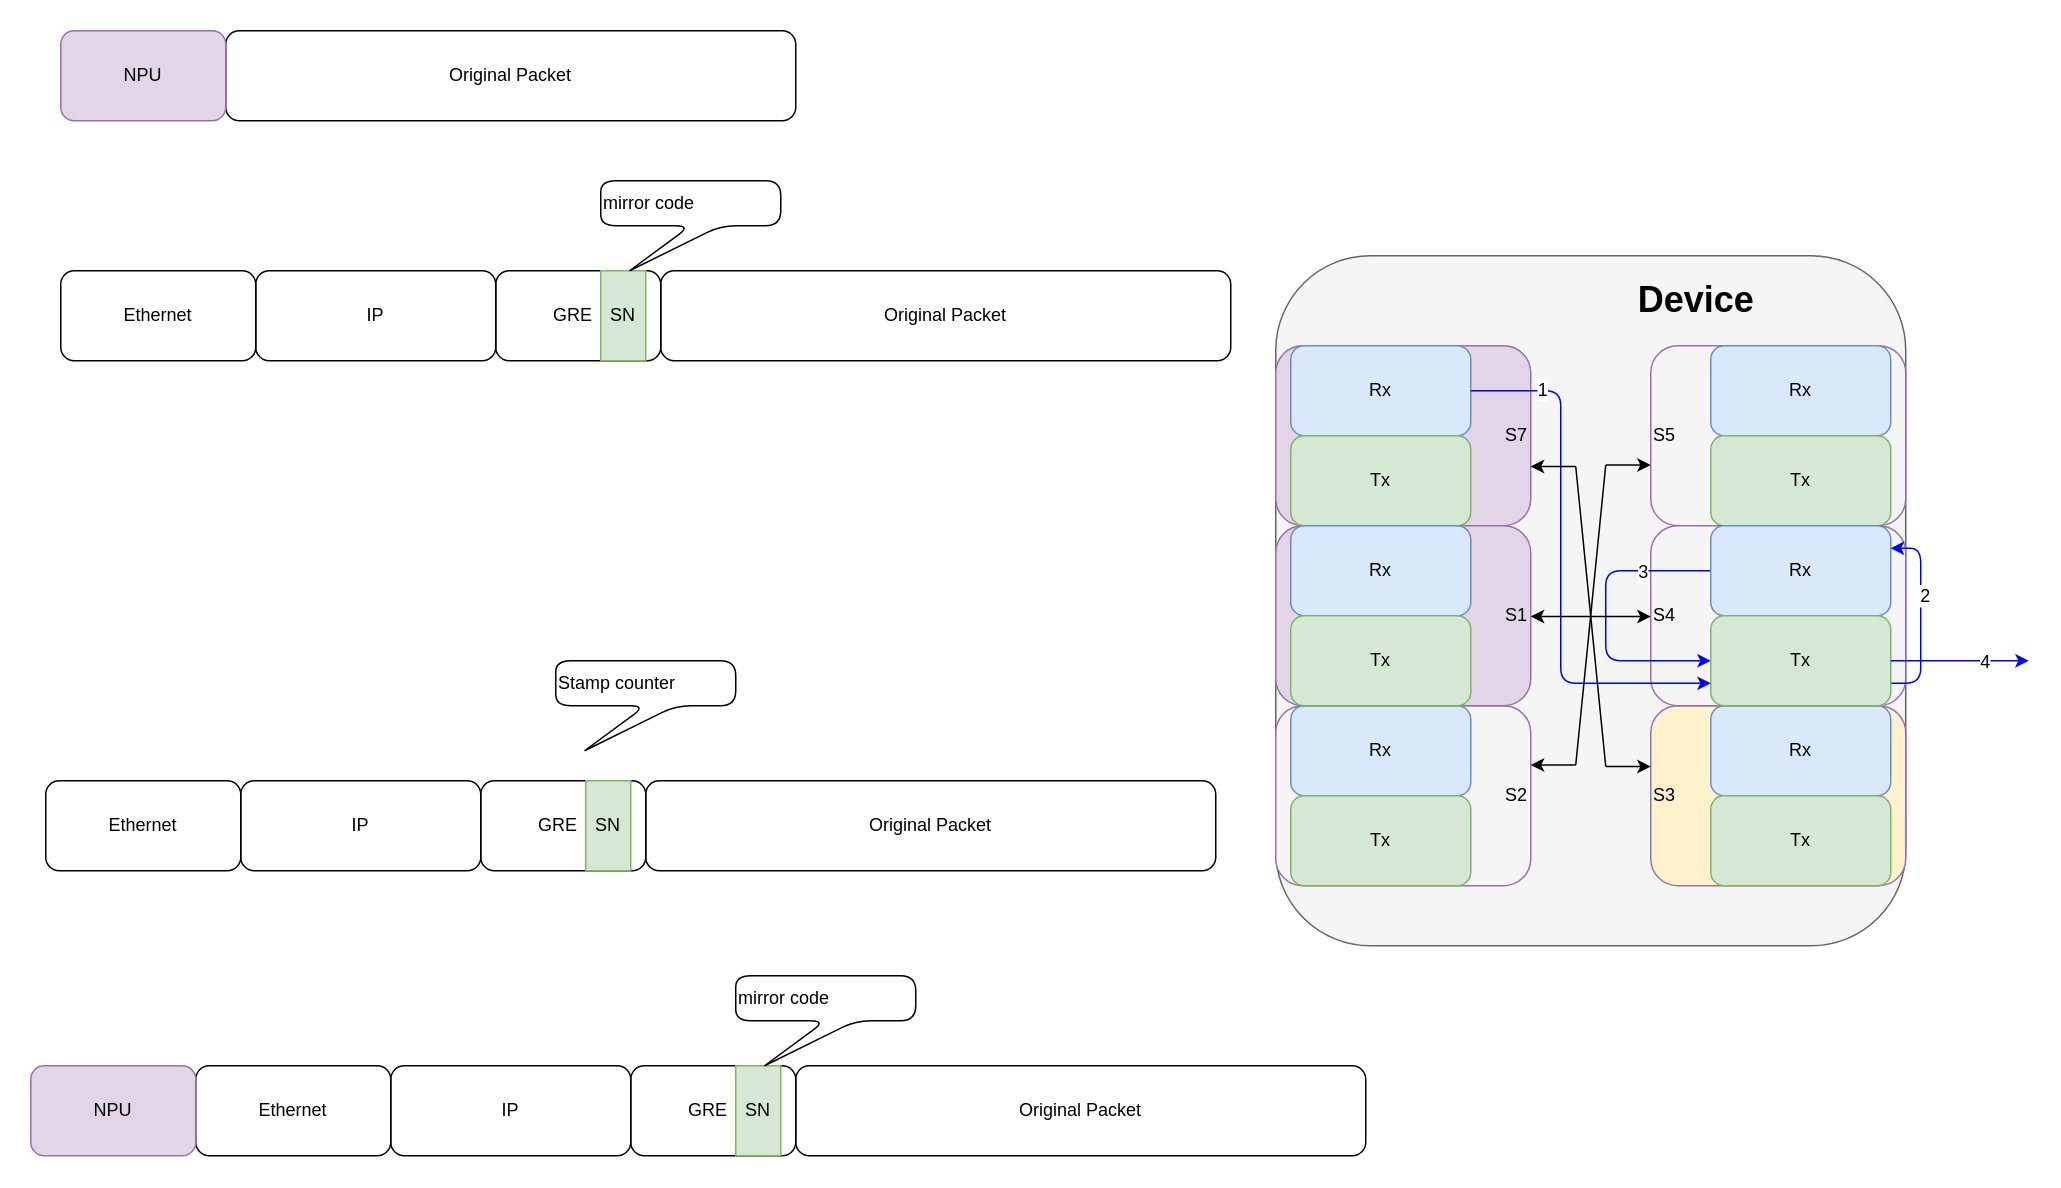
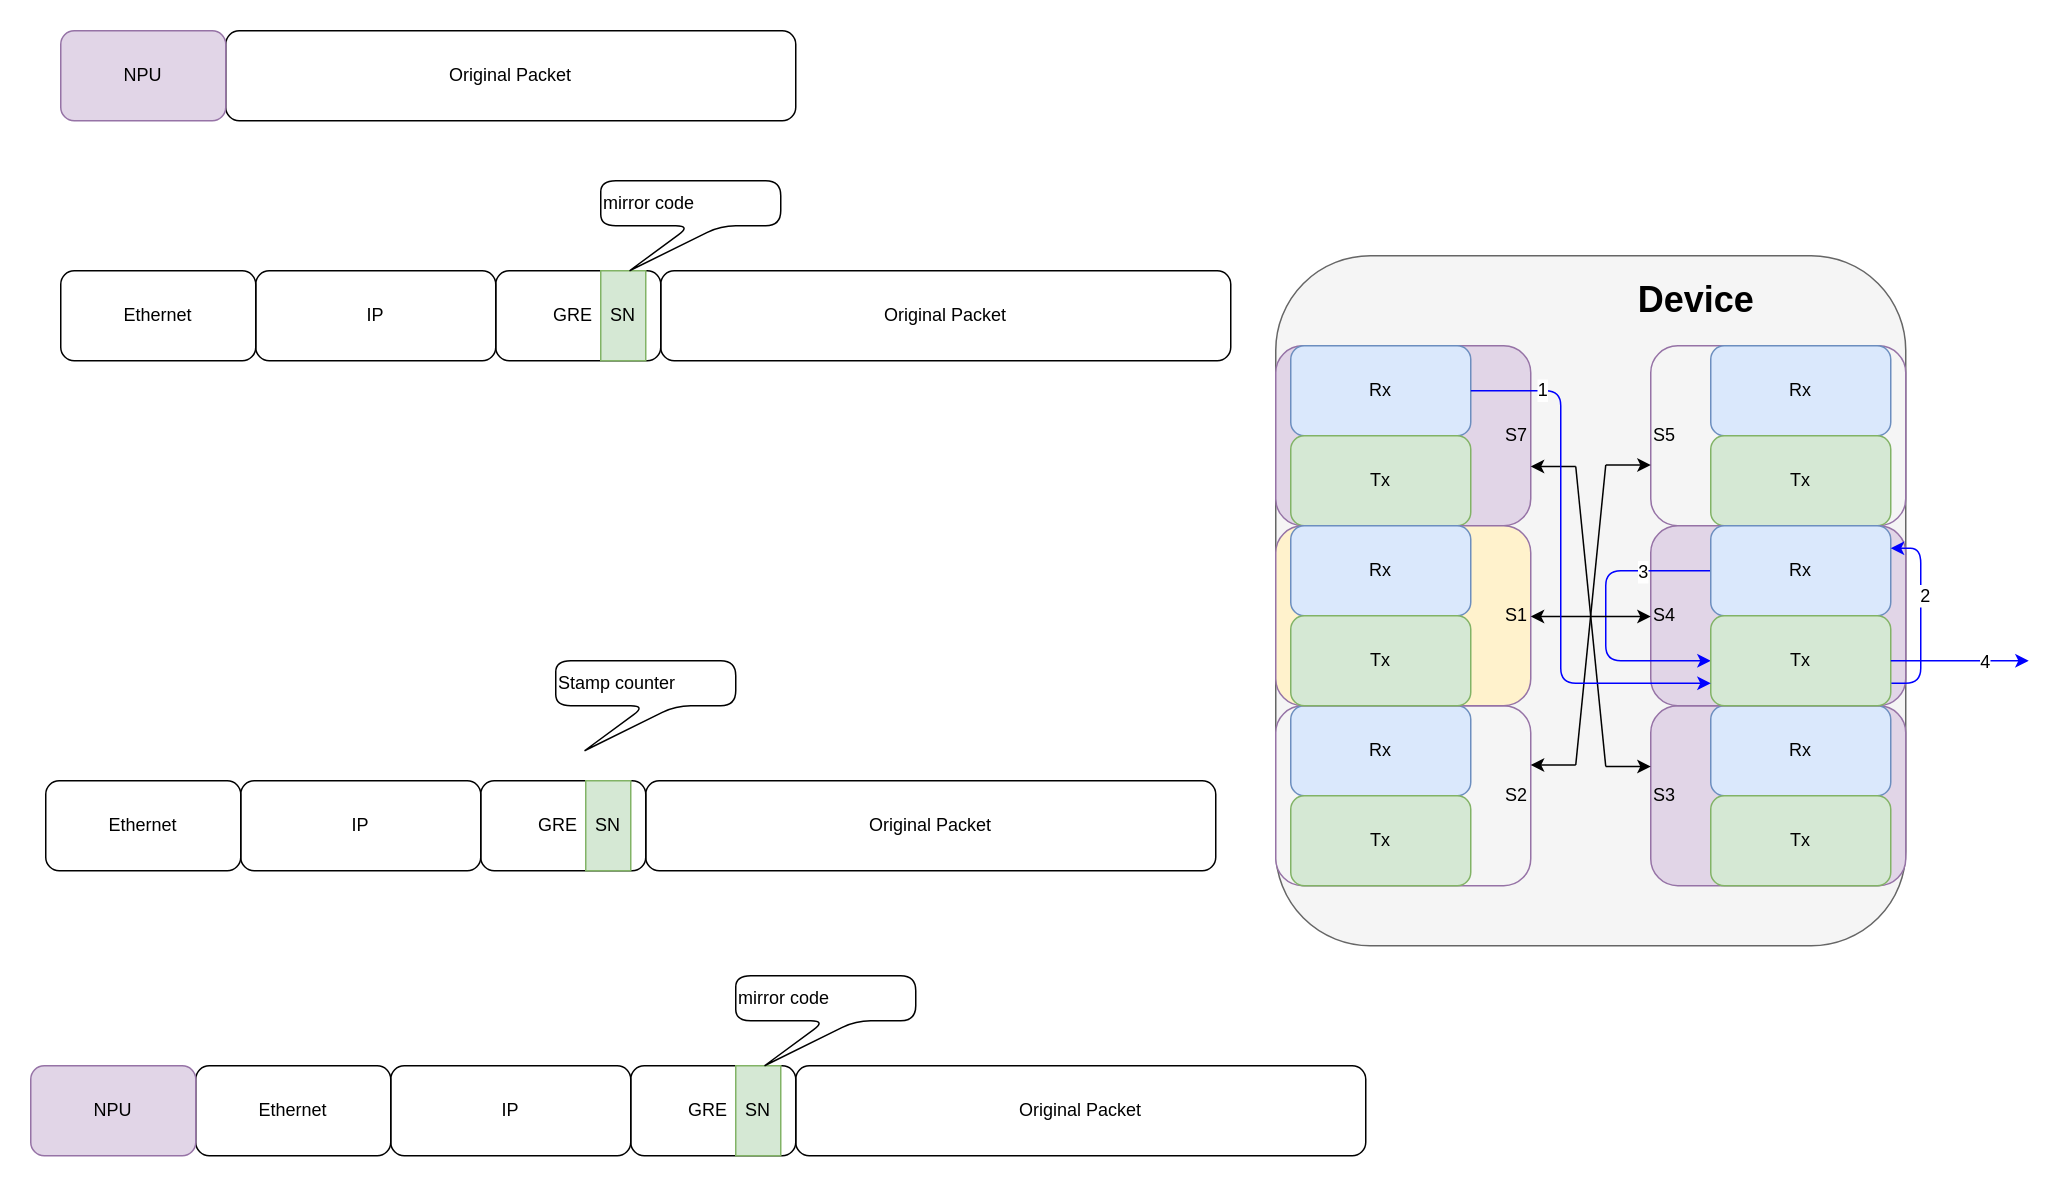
(1518, 616) -> (1518, 616)
(1664, 616) -> (1664, 616)
(1664, 796) -> (1664, 796)
